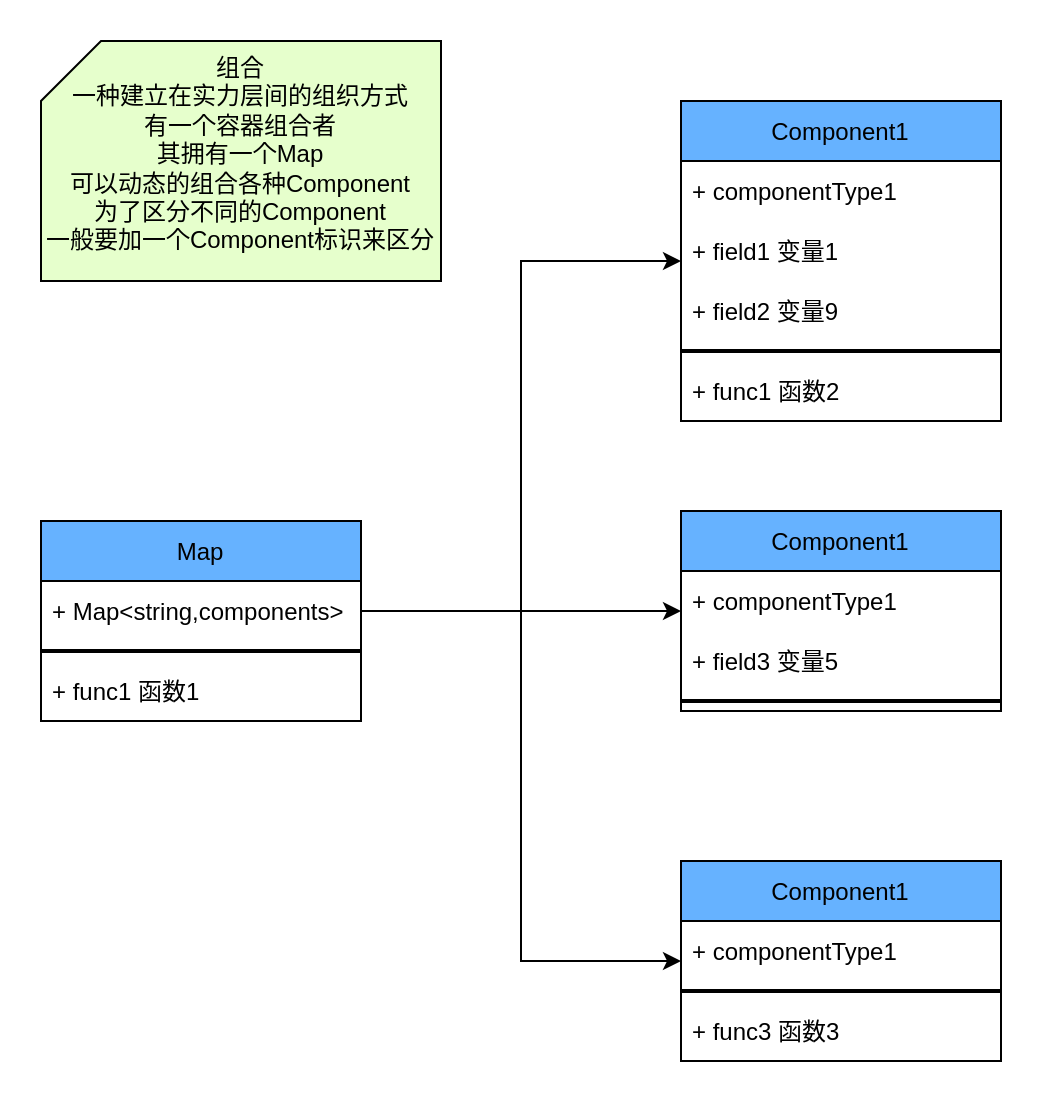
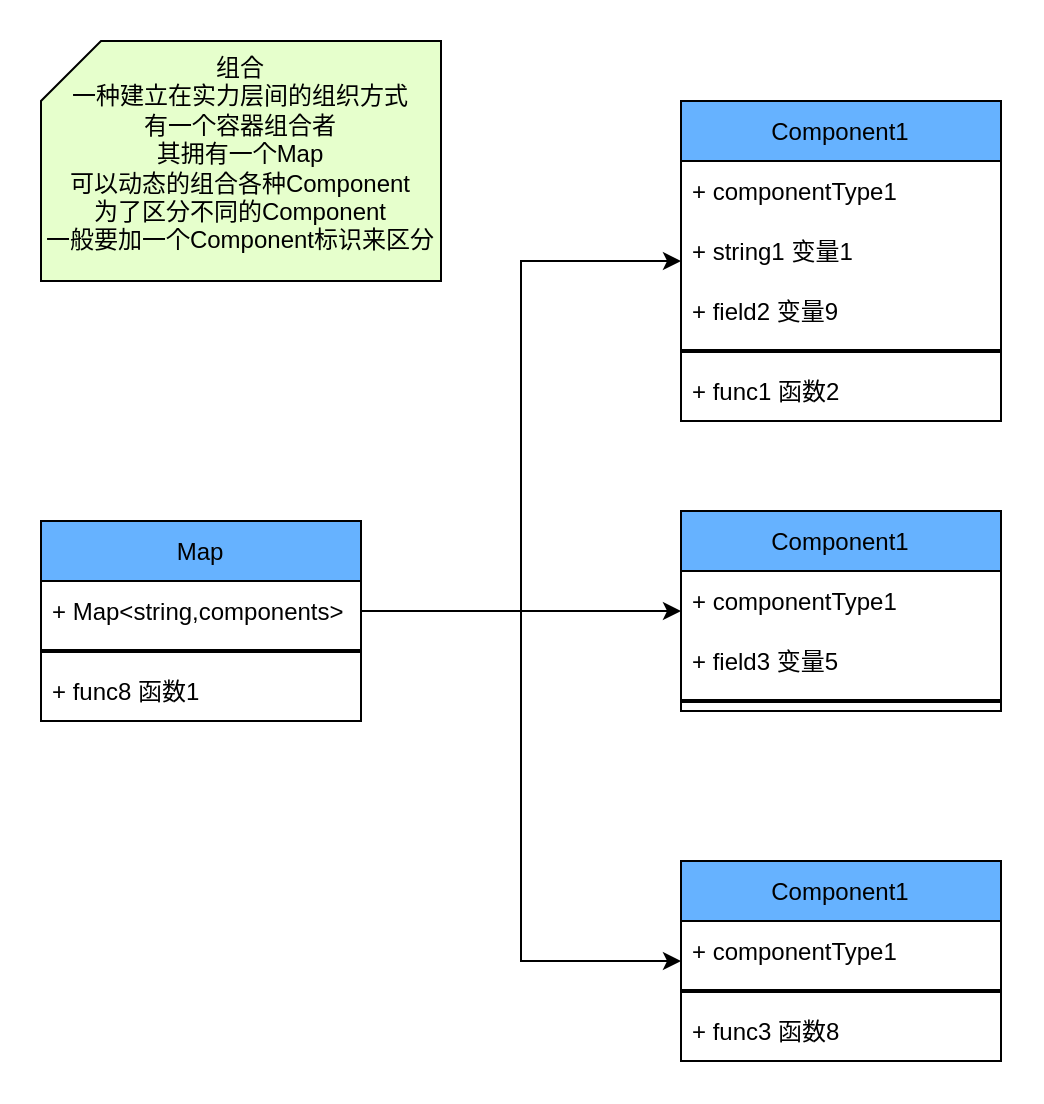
(771, 252) -> (781, 252)
(130, 692) -> (130, 692)
(770, 1032) -> (770, 1032)
